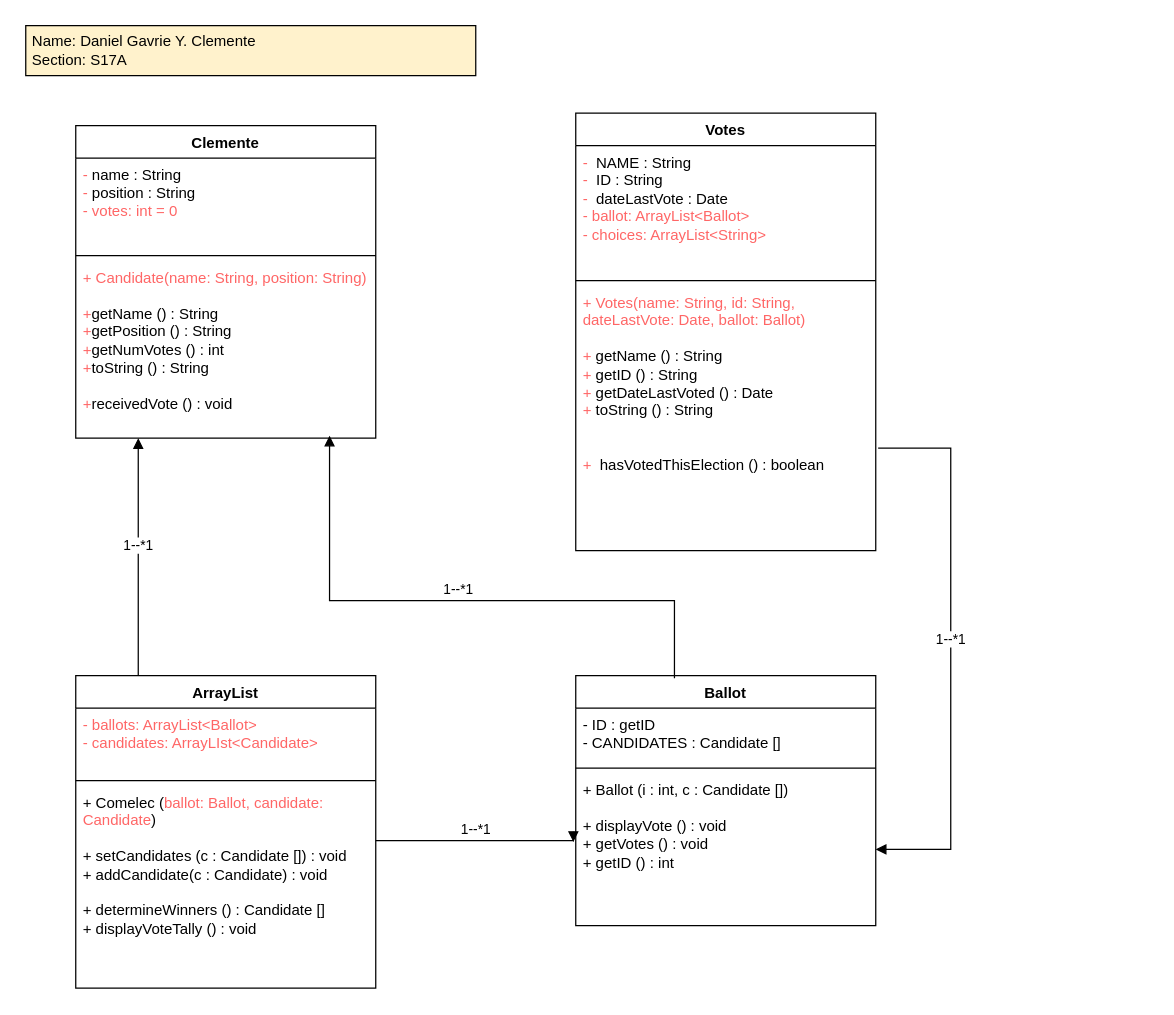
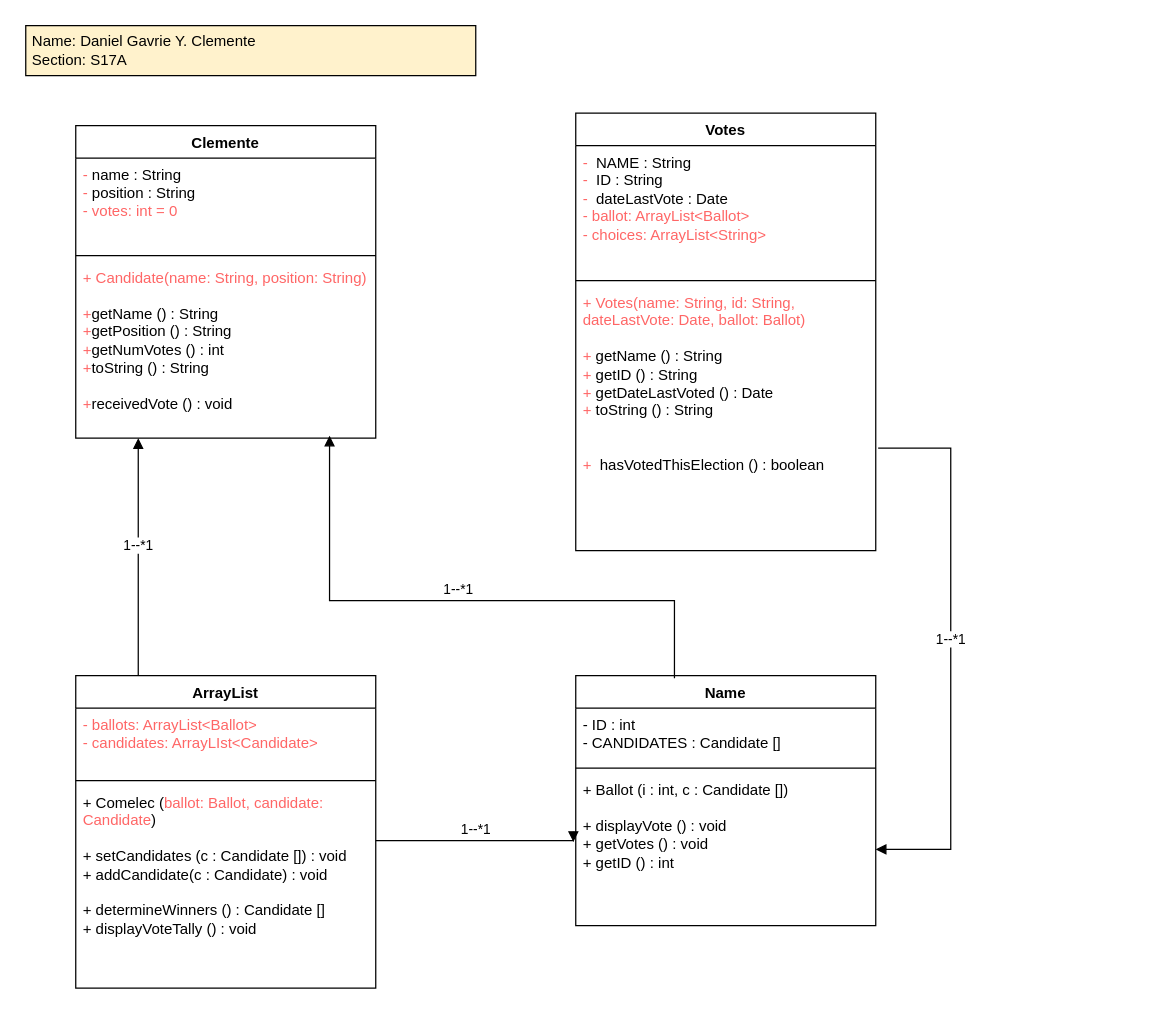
(726, 693) -> (726, 693)
(685, 735) -> (685, 735)
